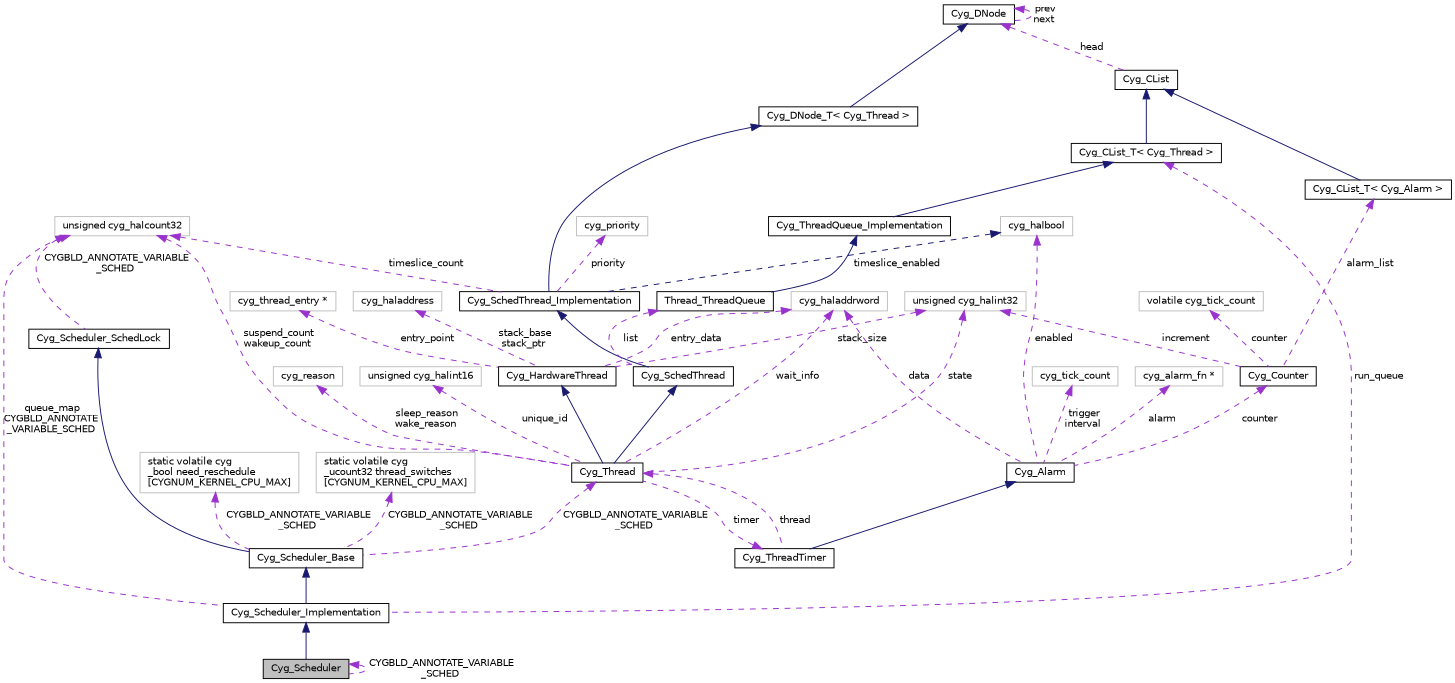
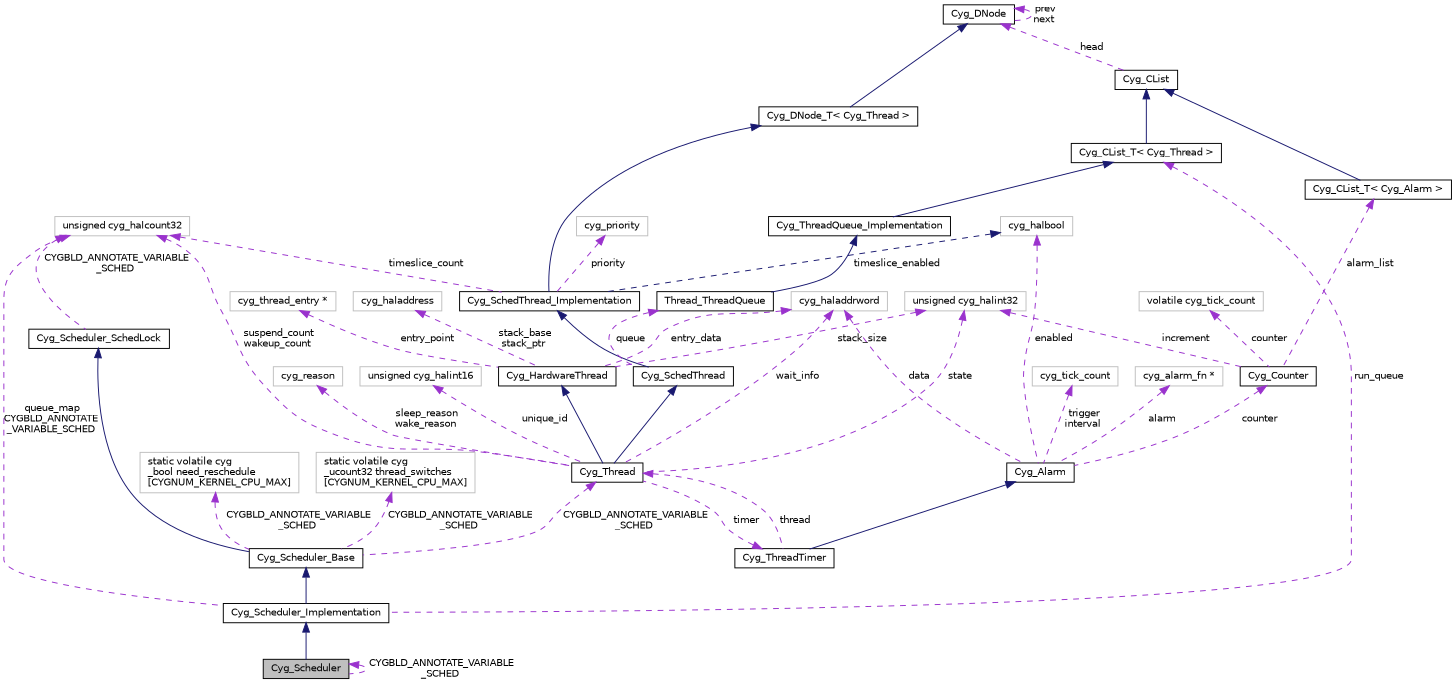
(629, 339) -> (629, 339)
